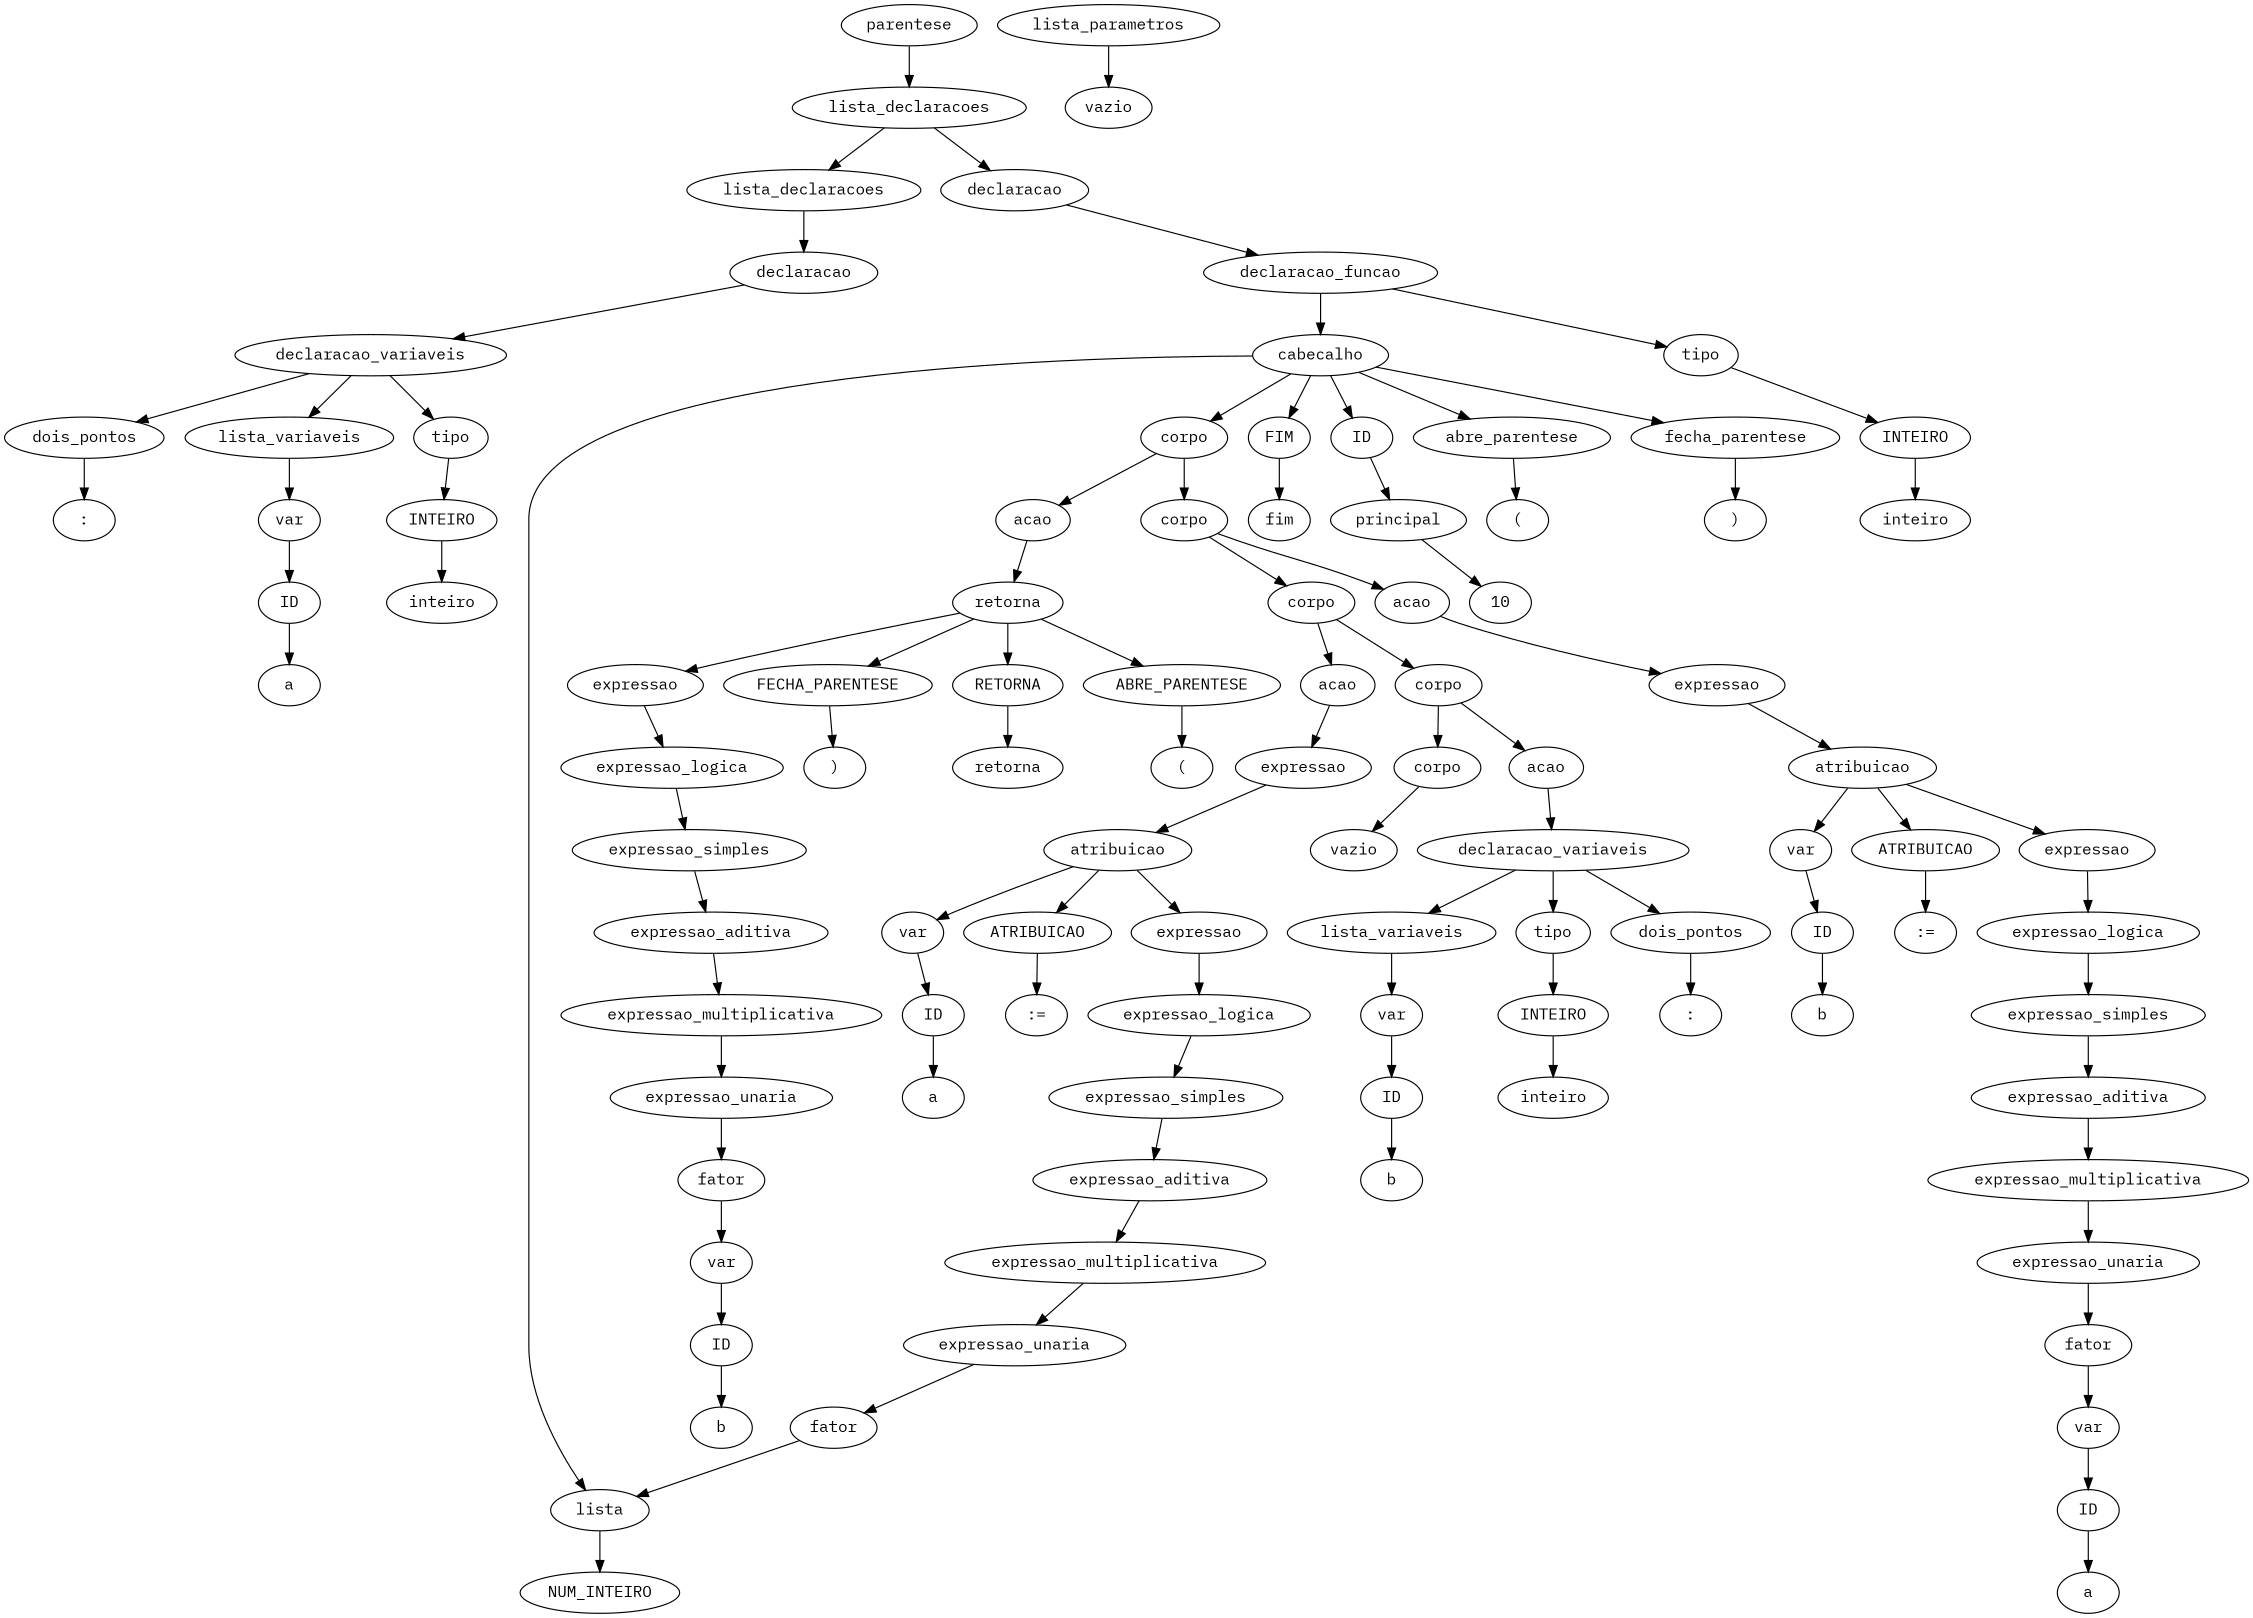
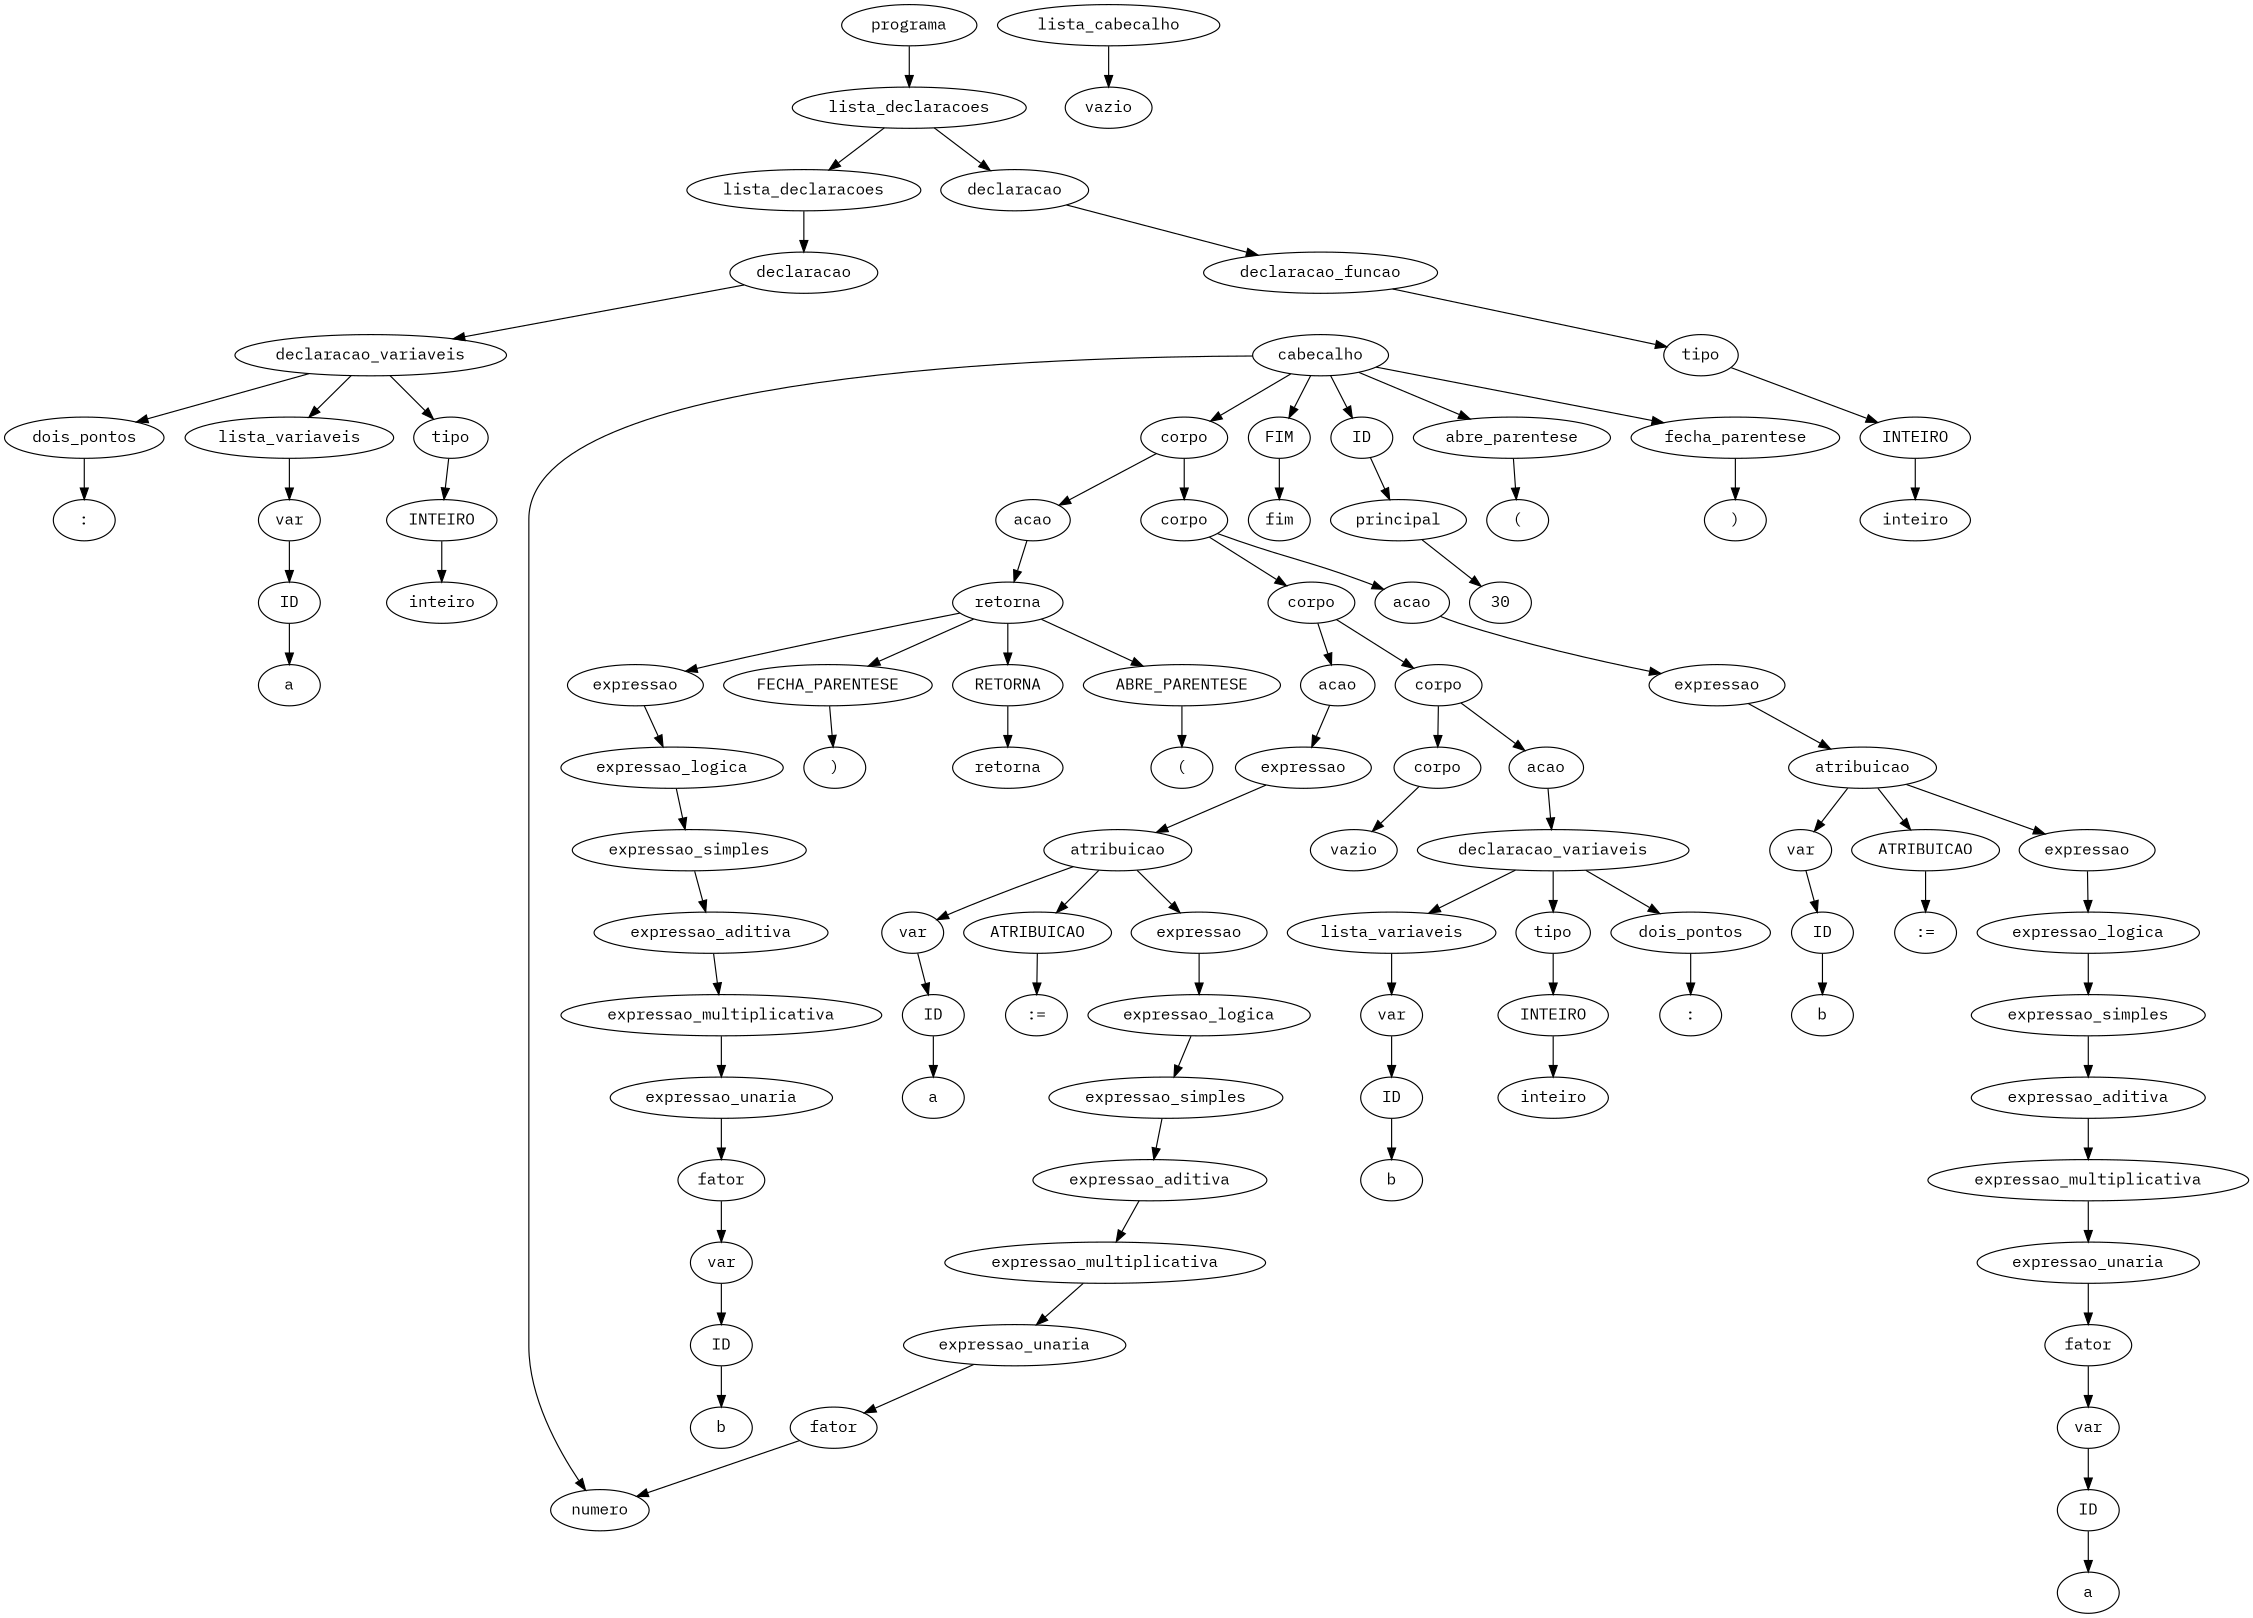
(909, 25) -> (909, 25)
(1109, 25) -> (1109, 25)
(1321, 308) -> none
(1500, 603) -> (1500, 603)
(600, 1510) -> (600, 1510)
(600, 1593) -> none
